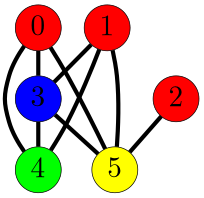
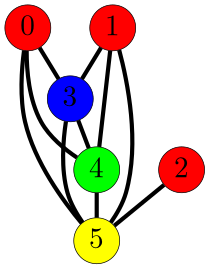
none -> (97, 205)
